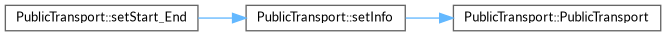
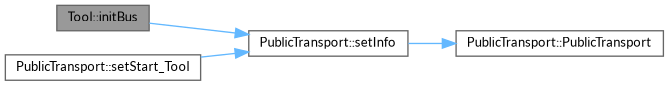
(102, 18) -> (103, 68)
none -> (103, 18)
